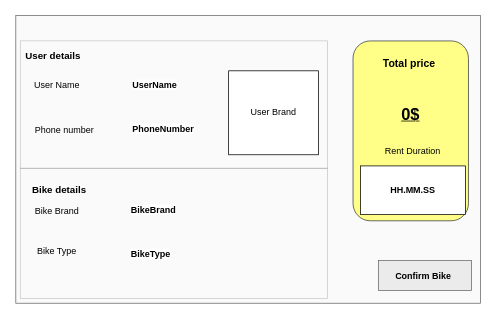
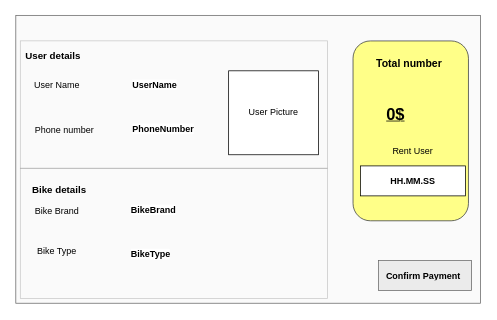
(411, 63) -> (411, 63)
(411, 111) -> (396, 111)
(273, 113) -> (273, 113)
(413, 152) -> (413, 152)
(413, 190) -> (413, 181)
(423, 256) -> (423, 256)
